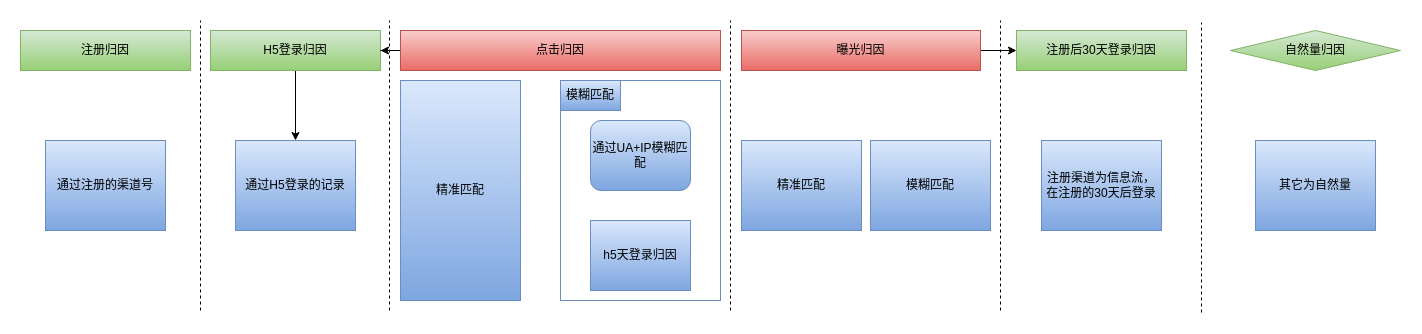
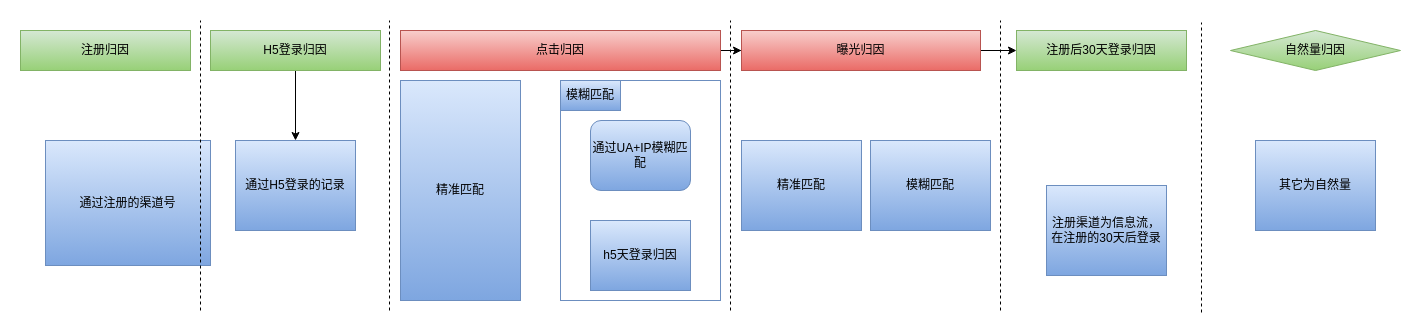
(387, 51) -> (735, 51)
(106, 186) -> (128, 203)
(1102, 186) -> (1107, 231)
